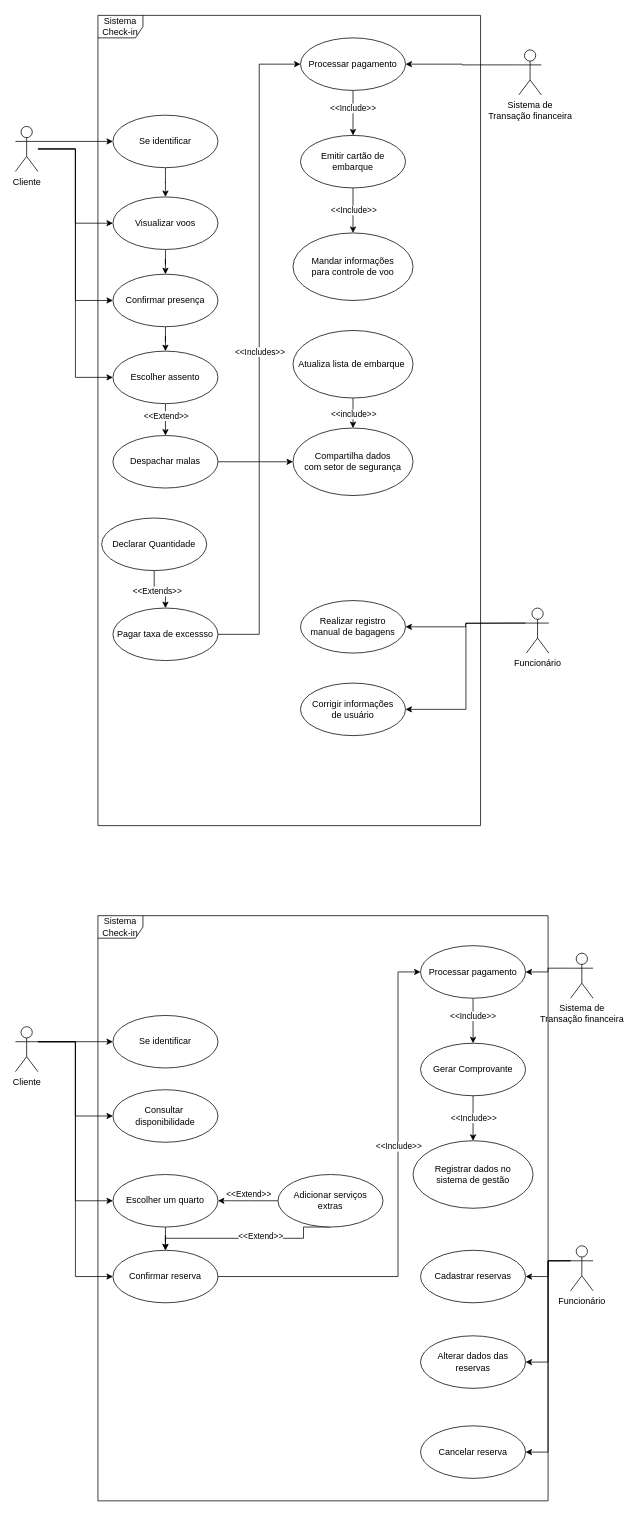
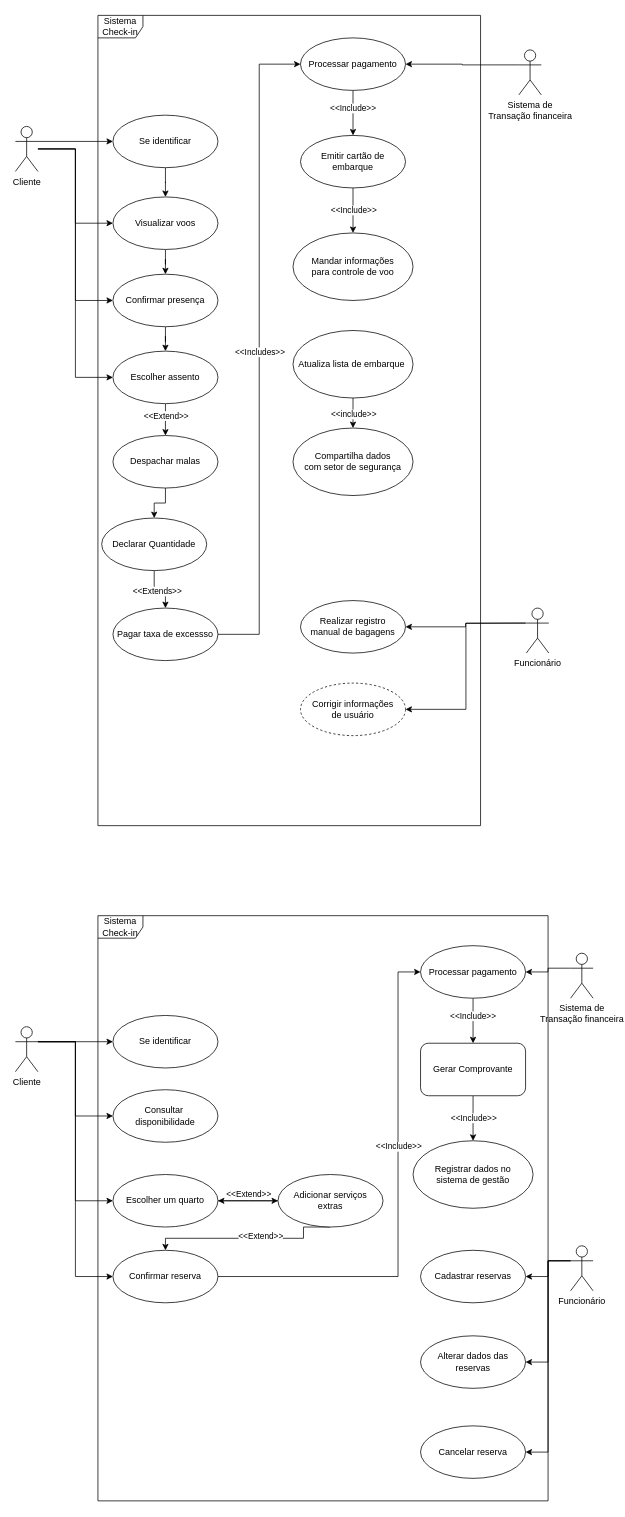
(253, 462) -> (163, 503)
(353, 709) -> (353, 709)
(473, 1069) -> (473, 1069)
(165, 1231) -> (219, 1200)
